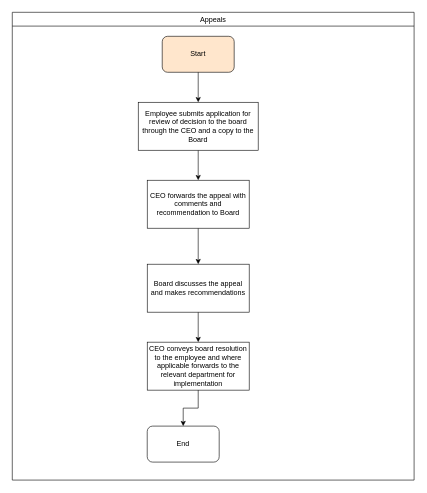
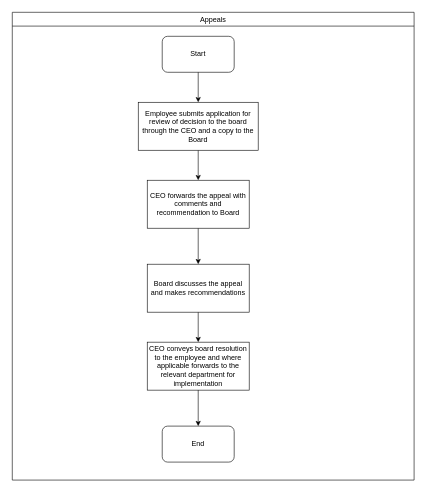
(198, 54) -> (198, 54)
(183, 444) -> (198, 444)
